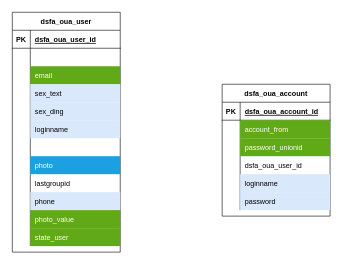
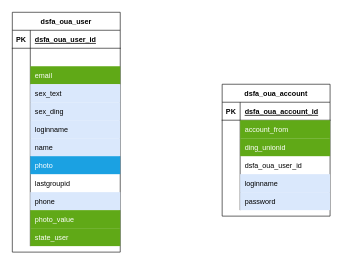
none -> (75, 147)
(275, 148) -> (266, 148)
